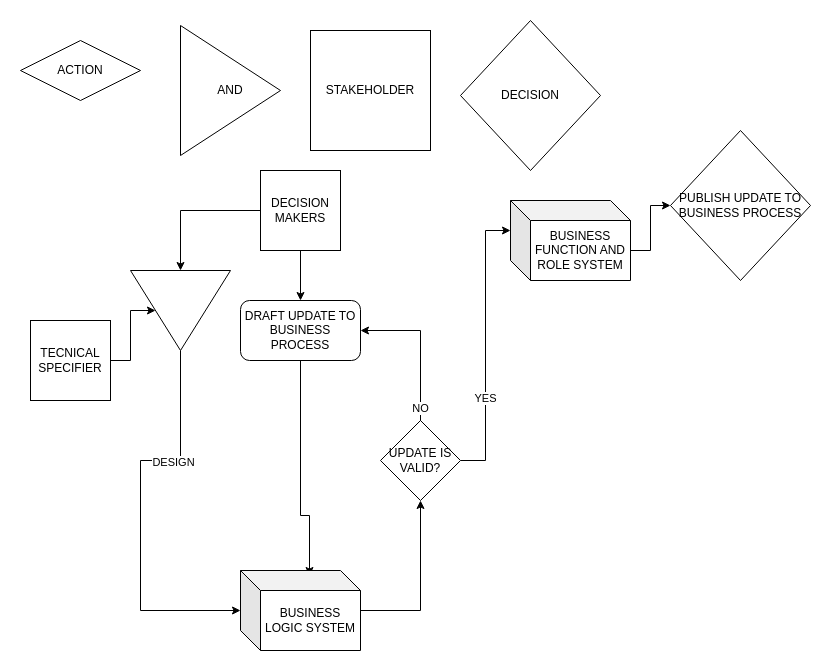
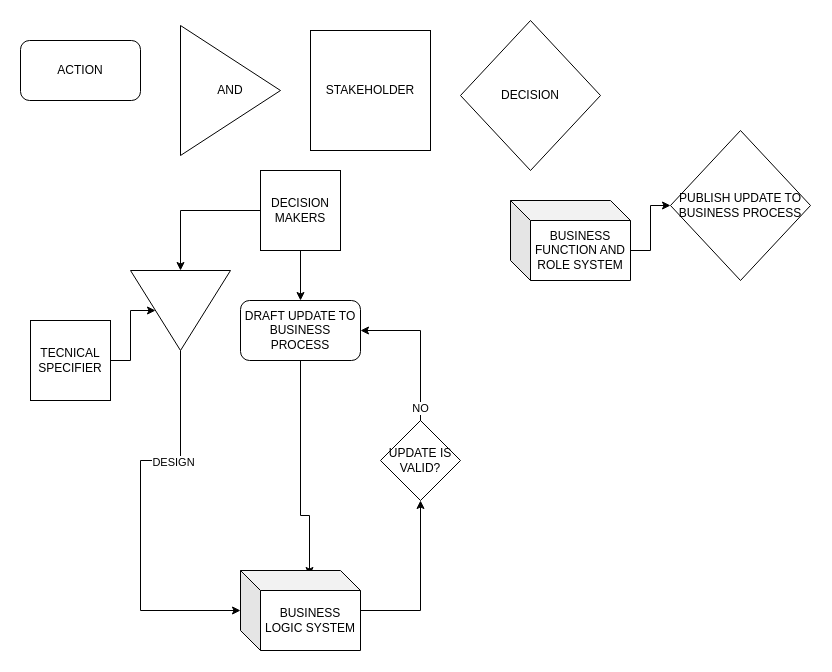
(81, 71) -> (81, 71)
(486, 350) -> none
